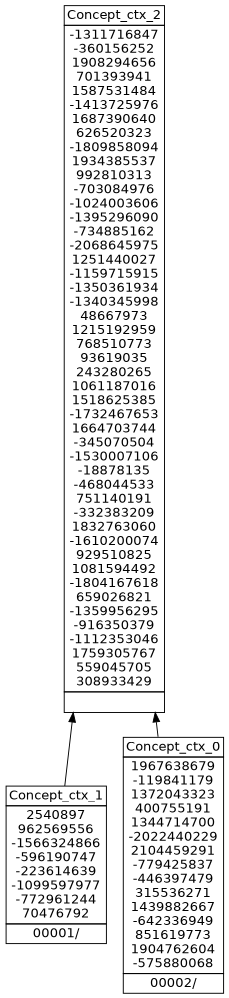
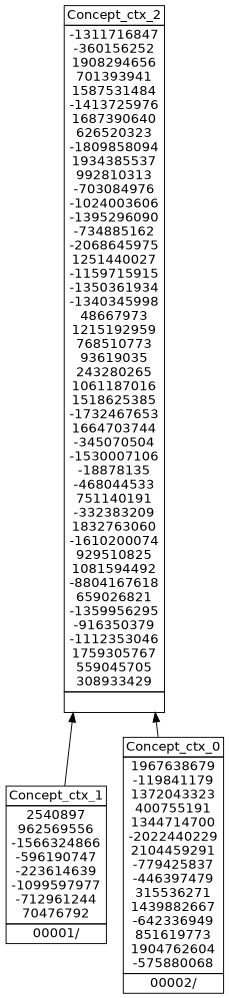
(114, 583) -> (114, 583)
(56, 900) -> (56, 900)
